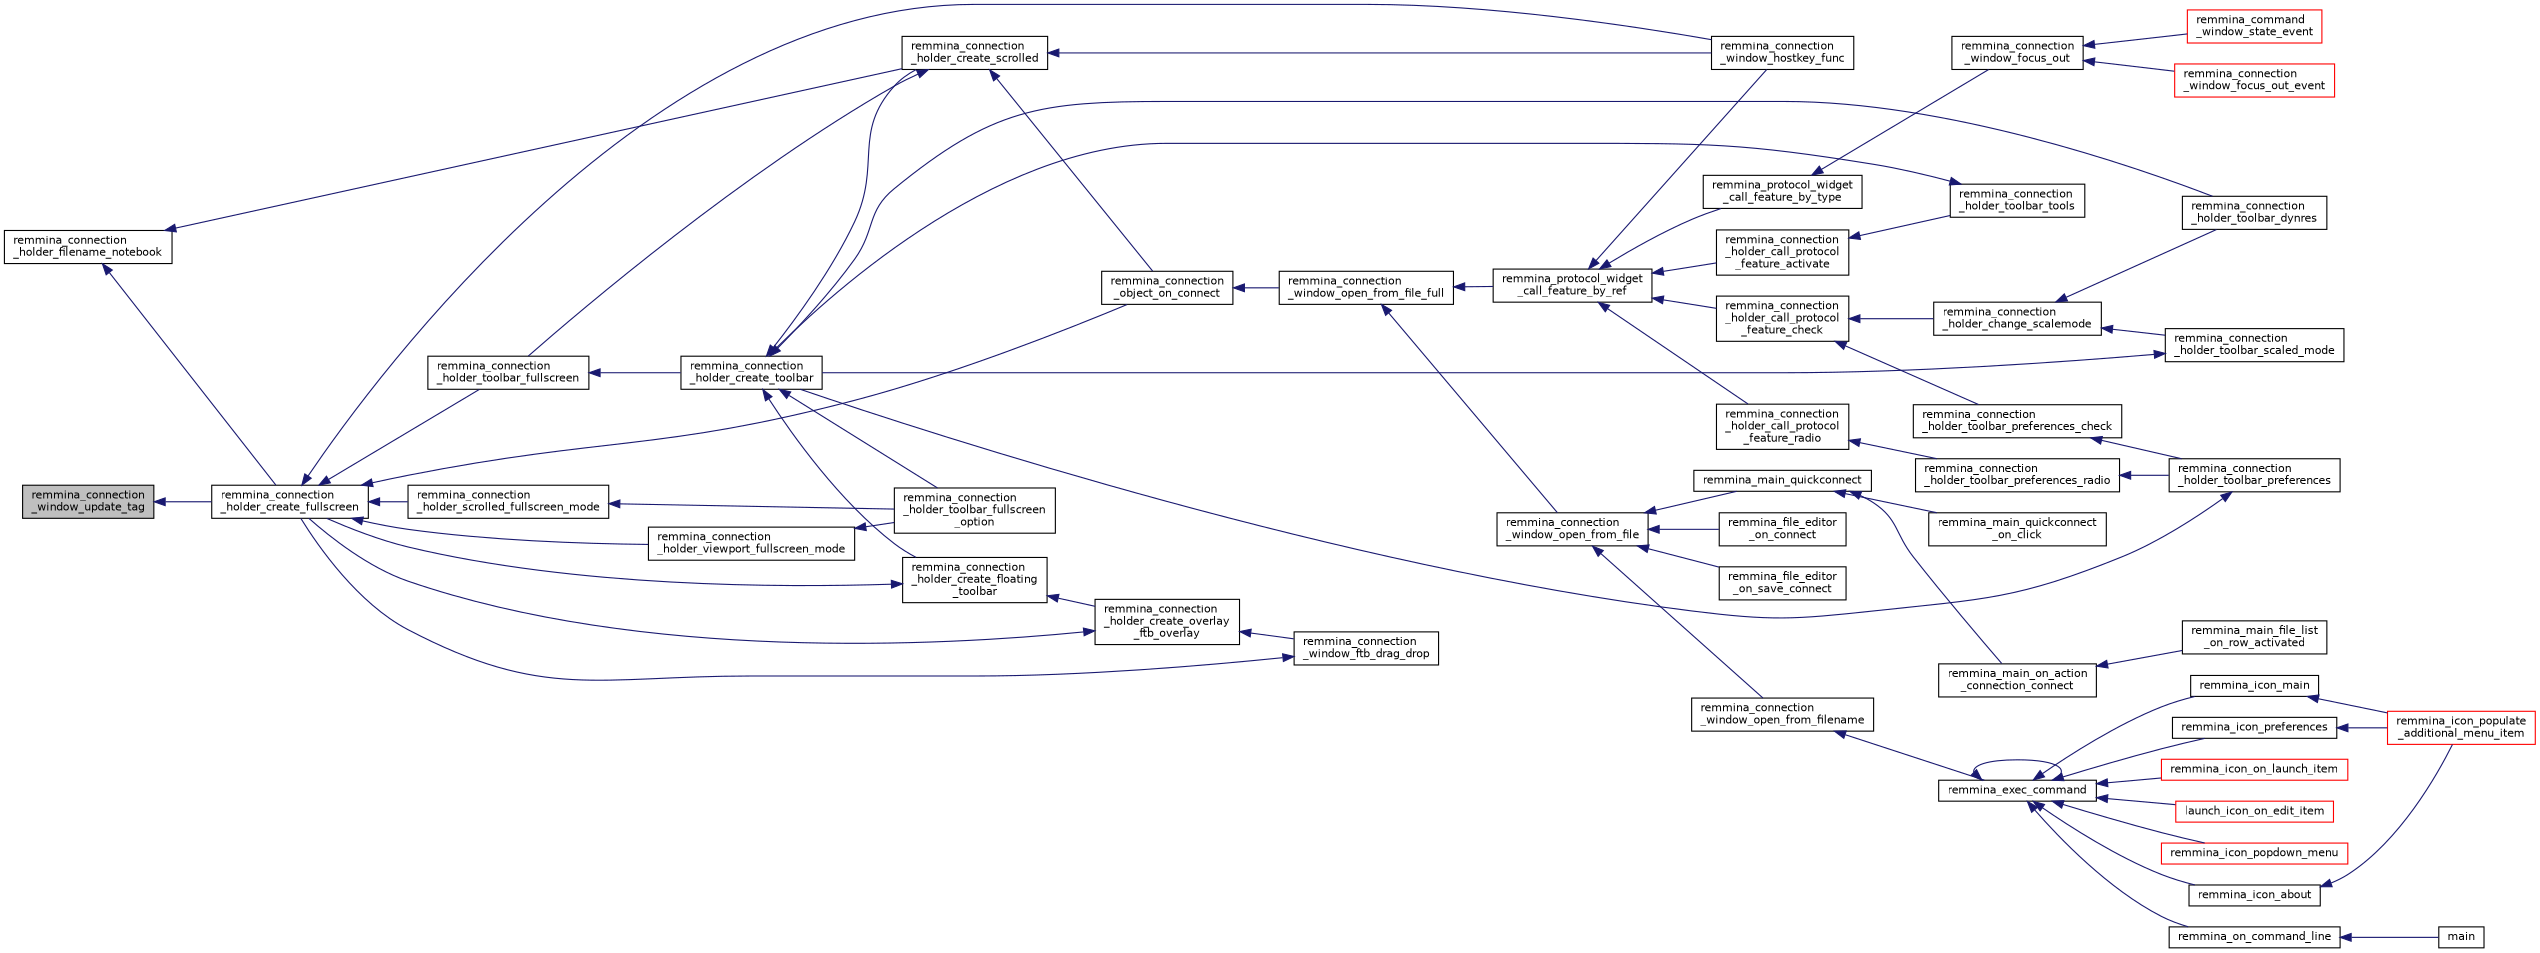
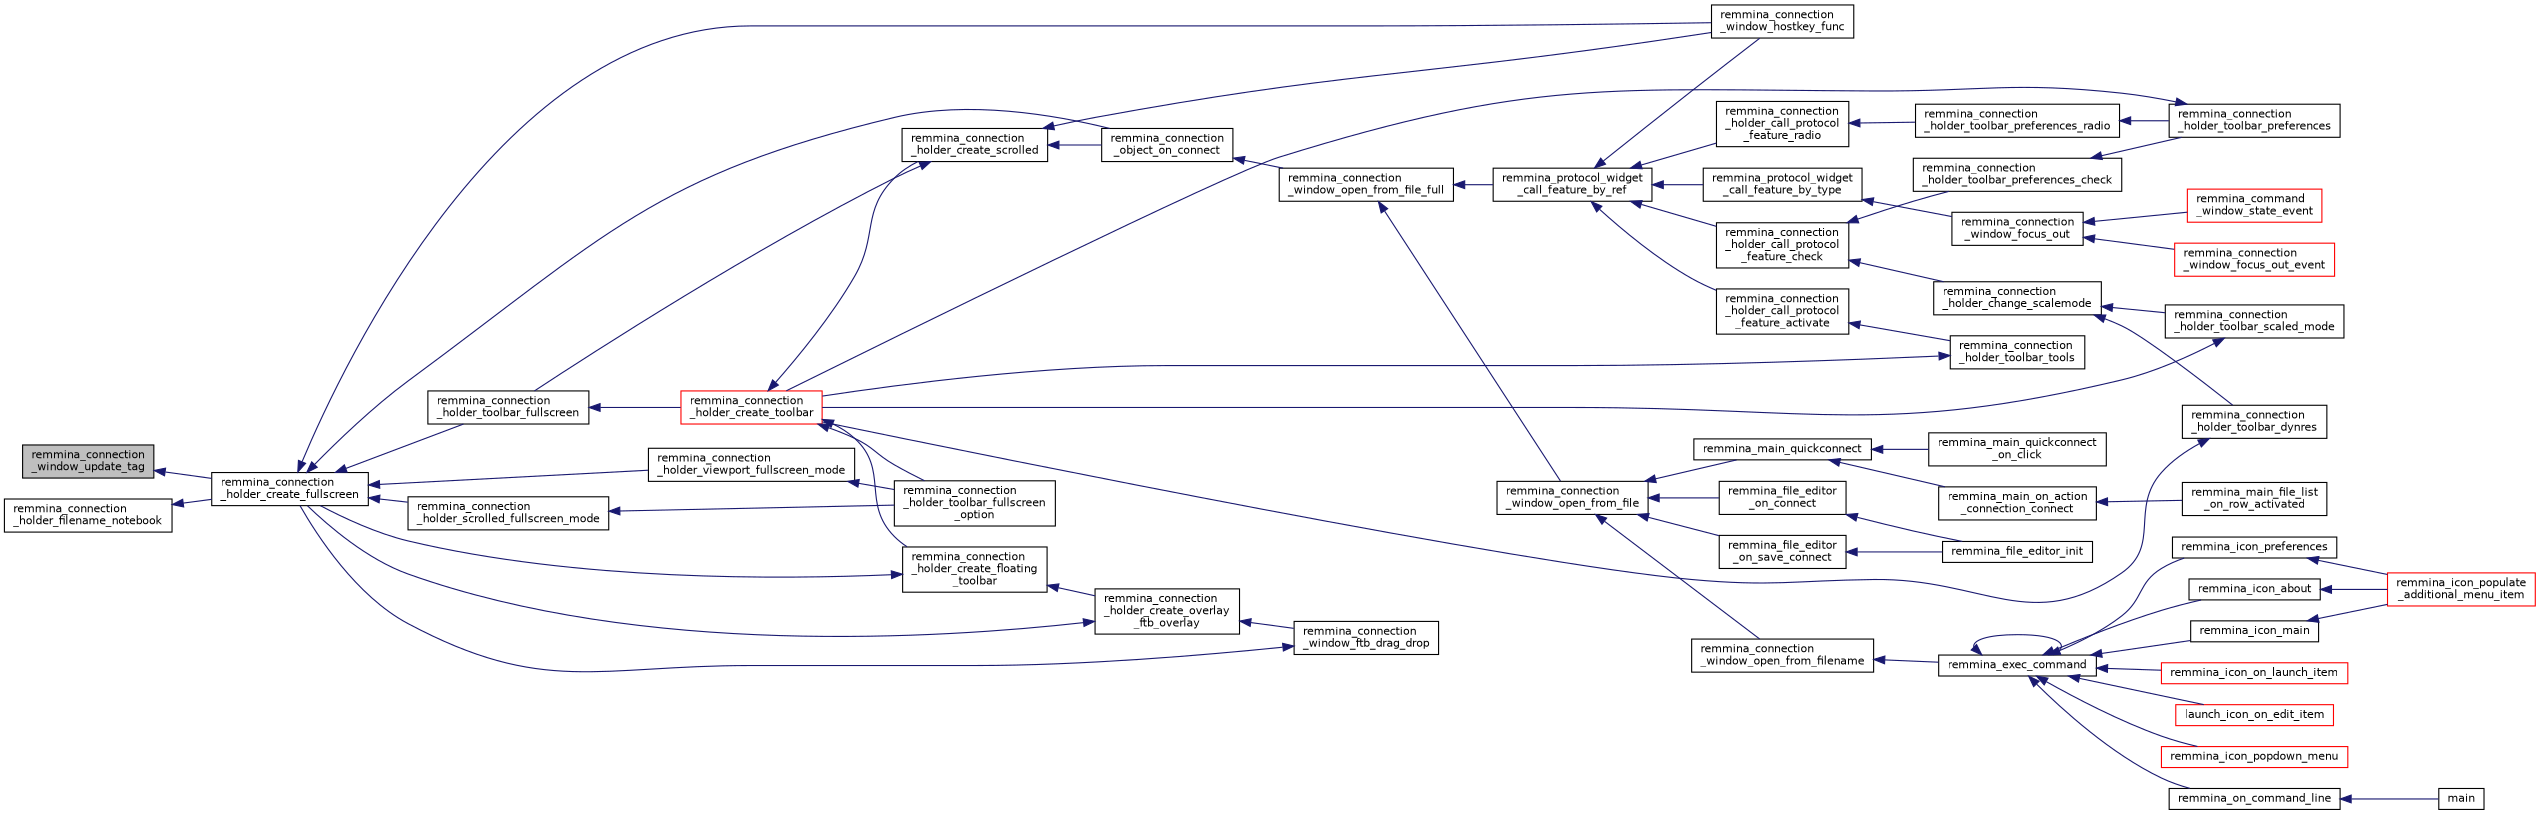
(1449, 101) -> (1550, 560)
(539, 148) -> none
(752, 373) -> (752, 407)
none -> (2018, 552)
